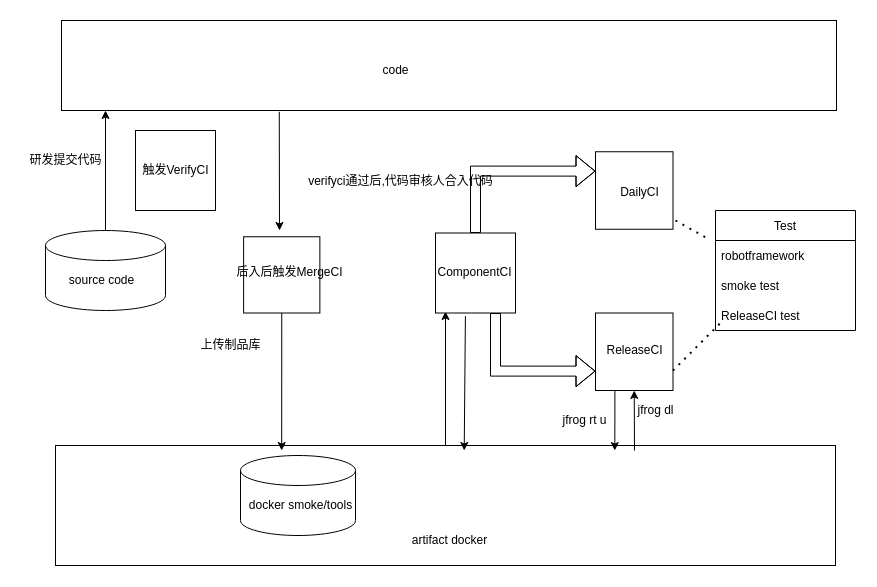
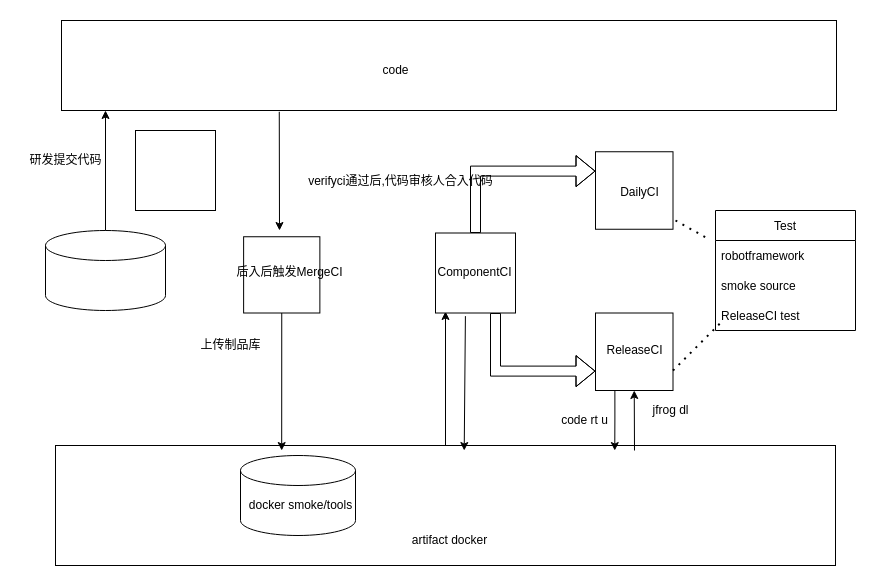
(176, 171) -> none
(102, 281) -> none
(753, 286) -> (760, 286)
(656, 411) -> (671, 411)
(585, 421) -> (585, 421)
